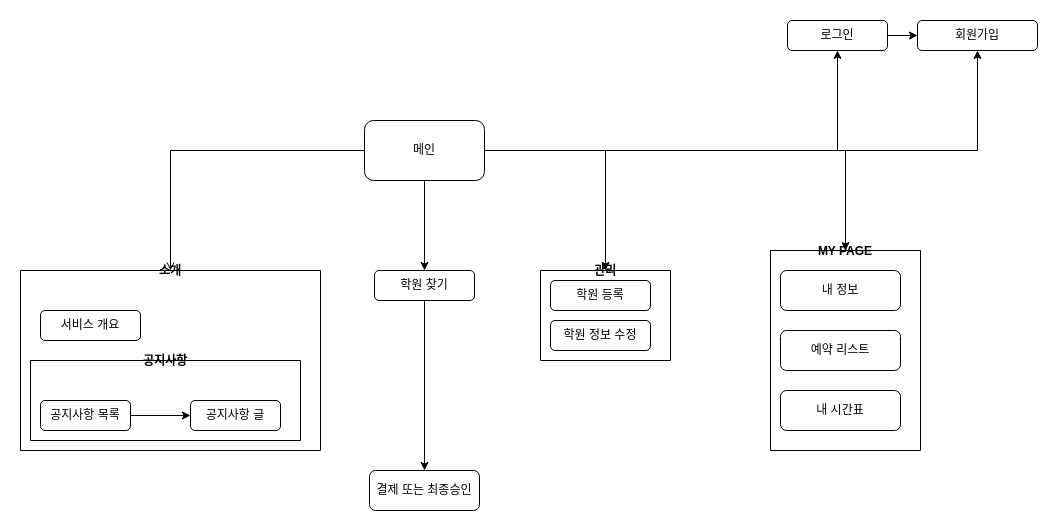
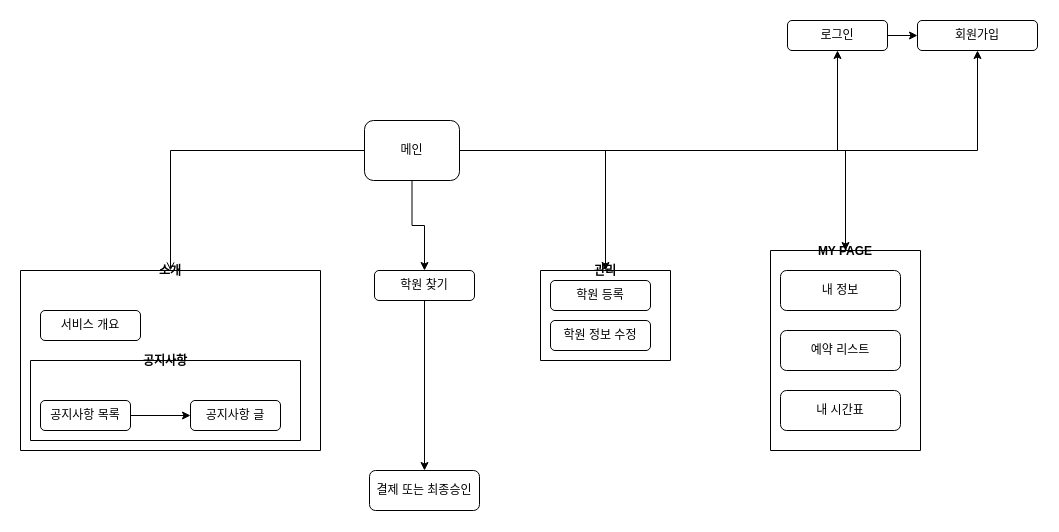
(425, 151) -> (412, 151)
